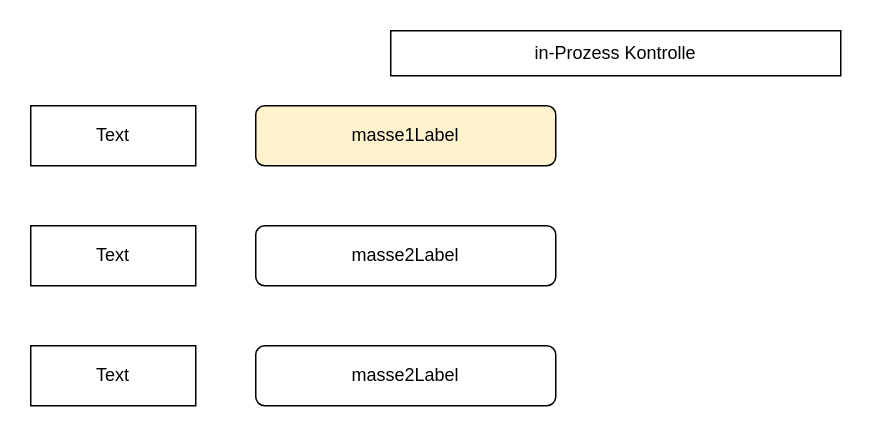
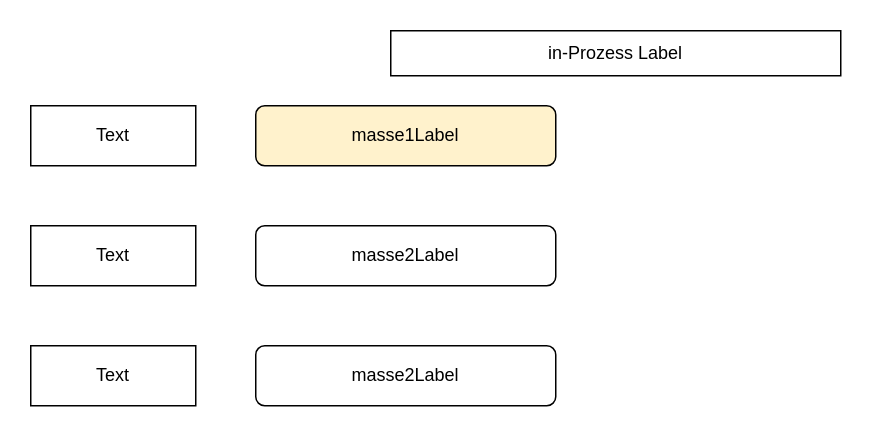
(616, 53) -> (616, 53)
